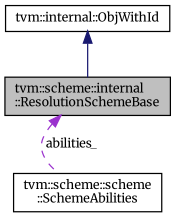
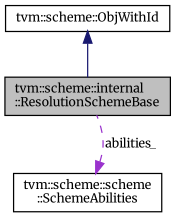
(88, 19) -> (88, 19)
(42, 150) -> (103, 138)
